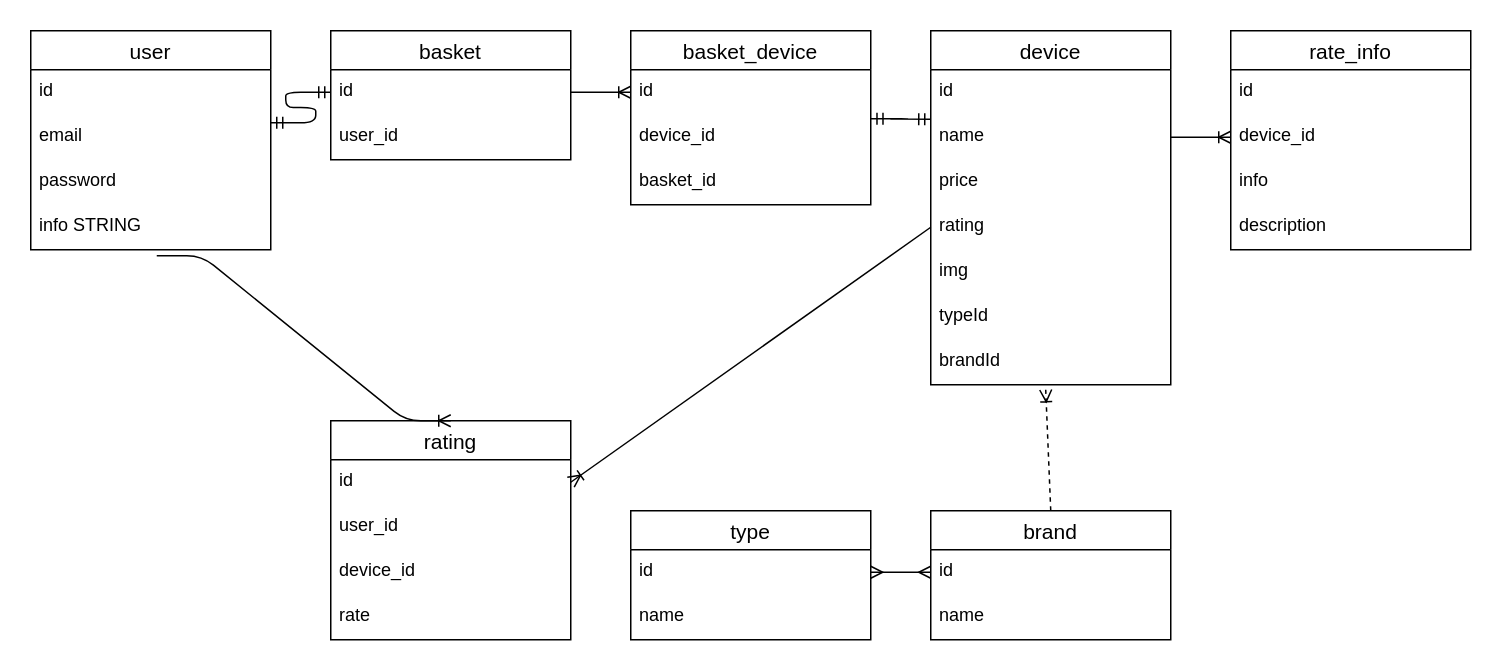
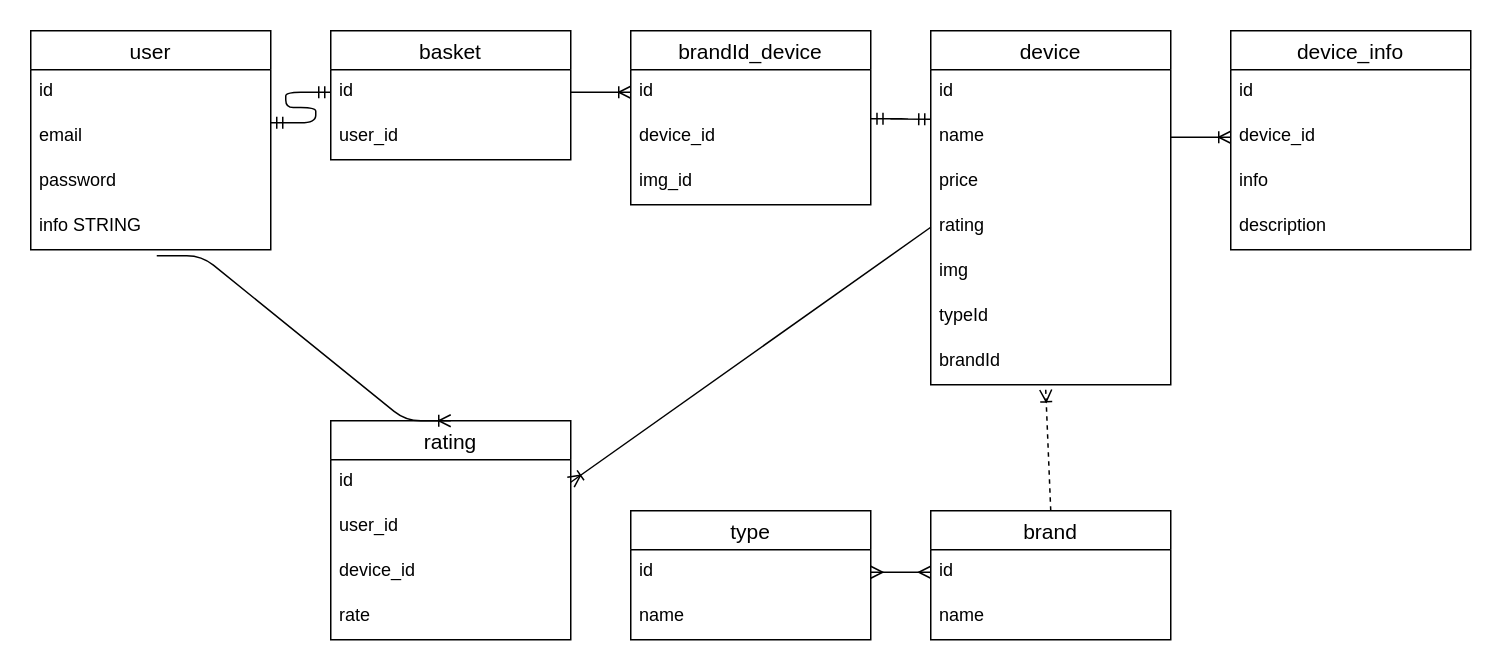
(750, 52) -> (750, 52)
(1350, 52) -> (1350, 52)
(682, 180) -> (665, 180)
